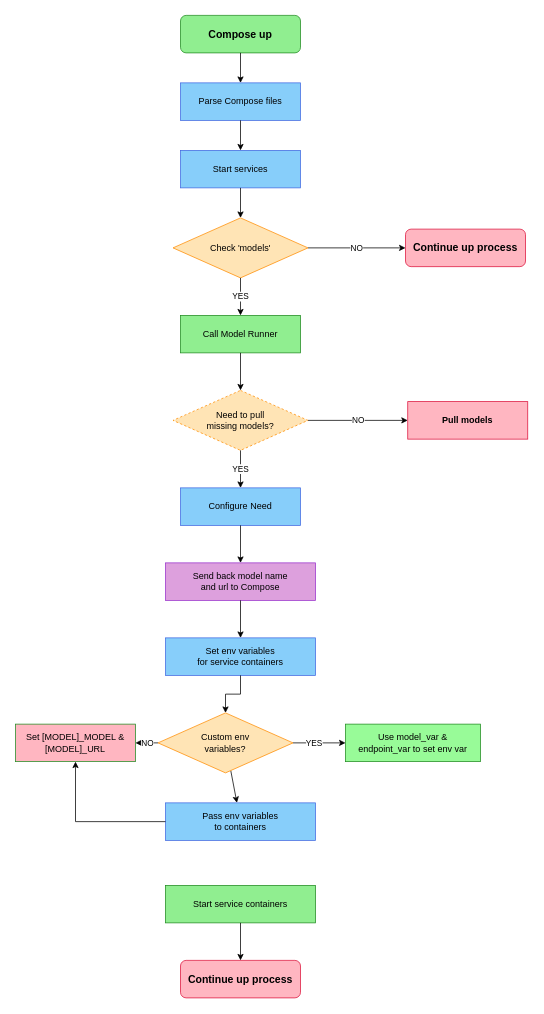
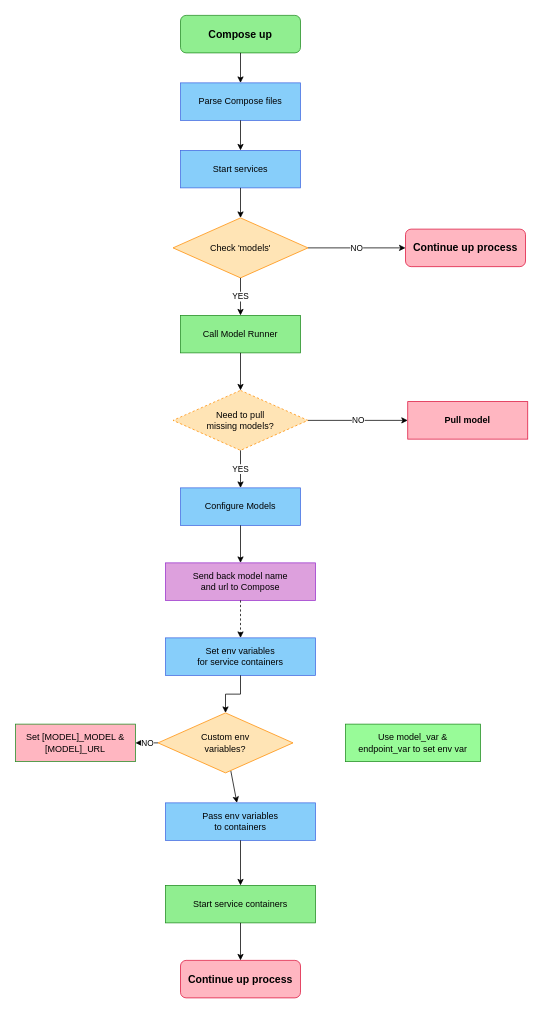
(468, 420) -> (468, 420)
(240, 507) -> (240, 507)
(240, 617) -> (240, 617)
(314, 743) -> none
(93, 822) -> (240, 860)
